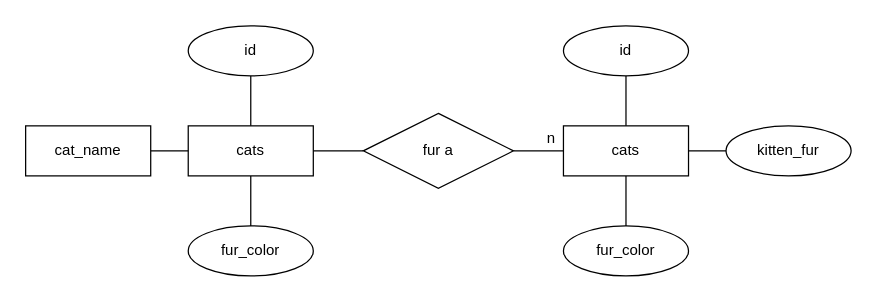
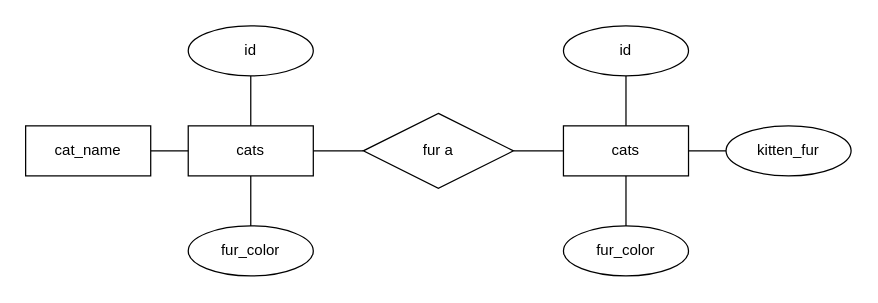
(551, 138) -> none
